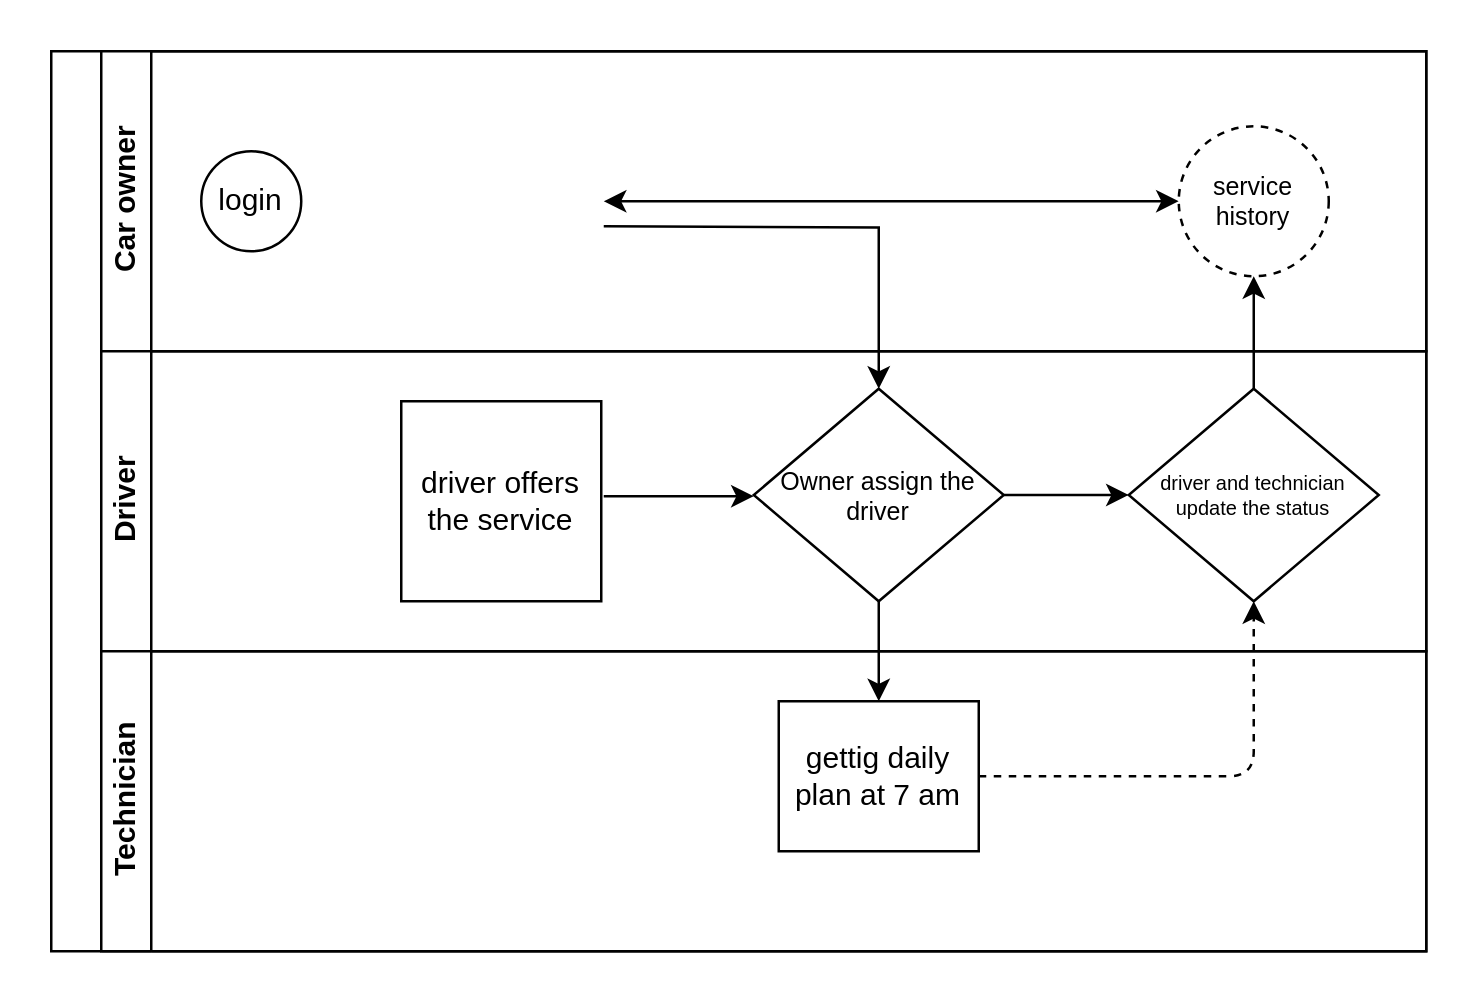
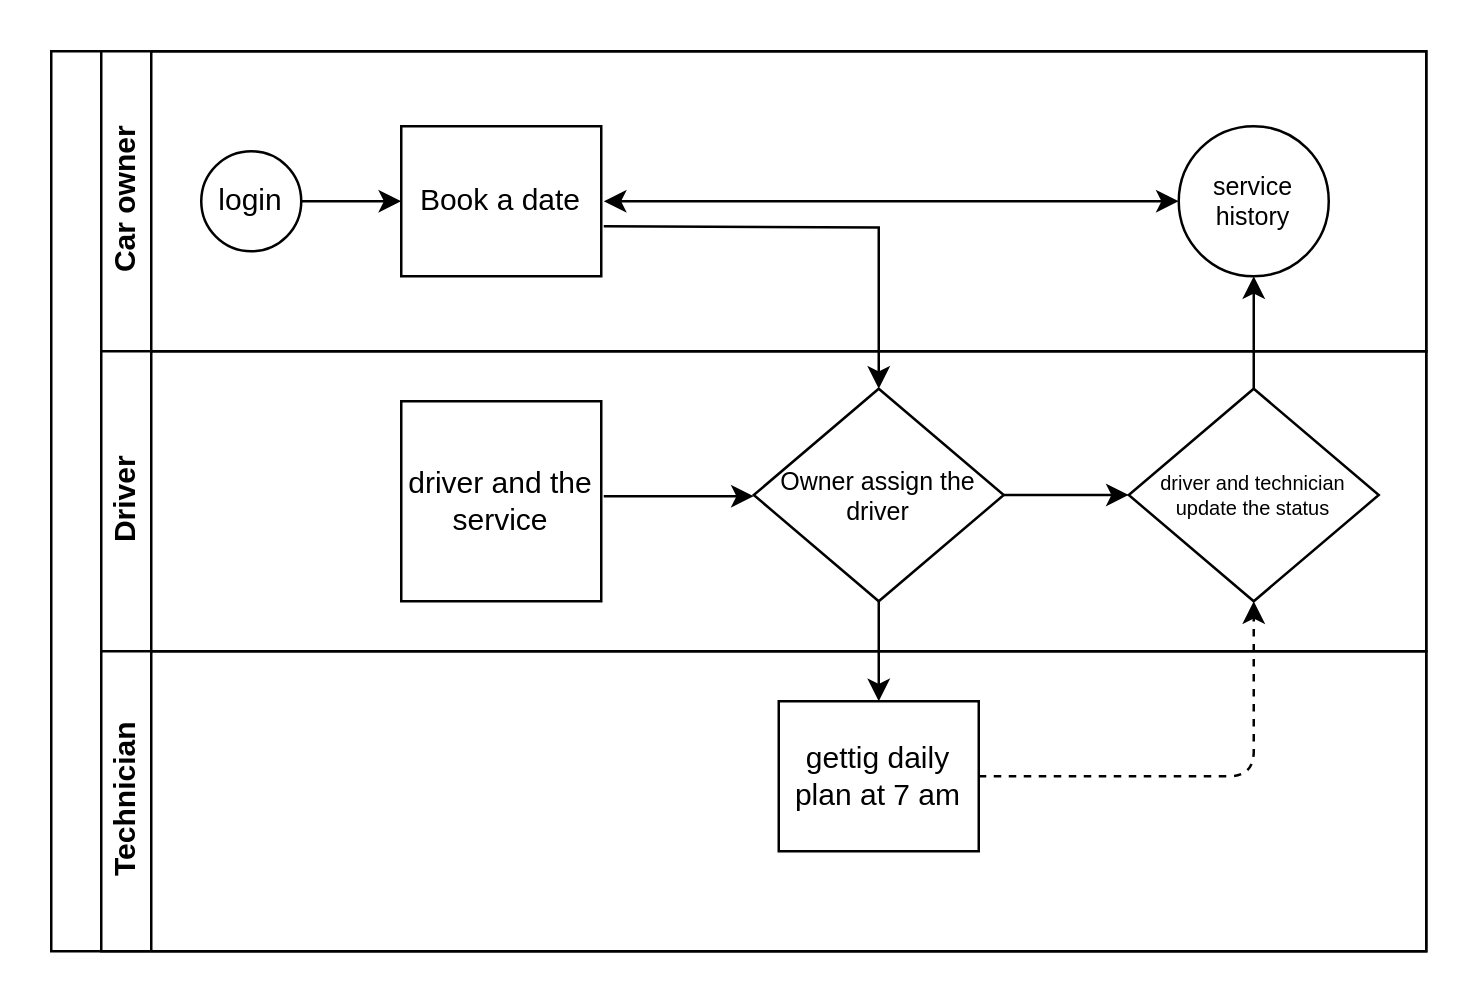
none -> (343, 201)
none -> (501, 201)
(1254, 201) -> (1254, 201)
(501, 501) -> (501, 501)
